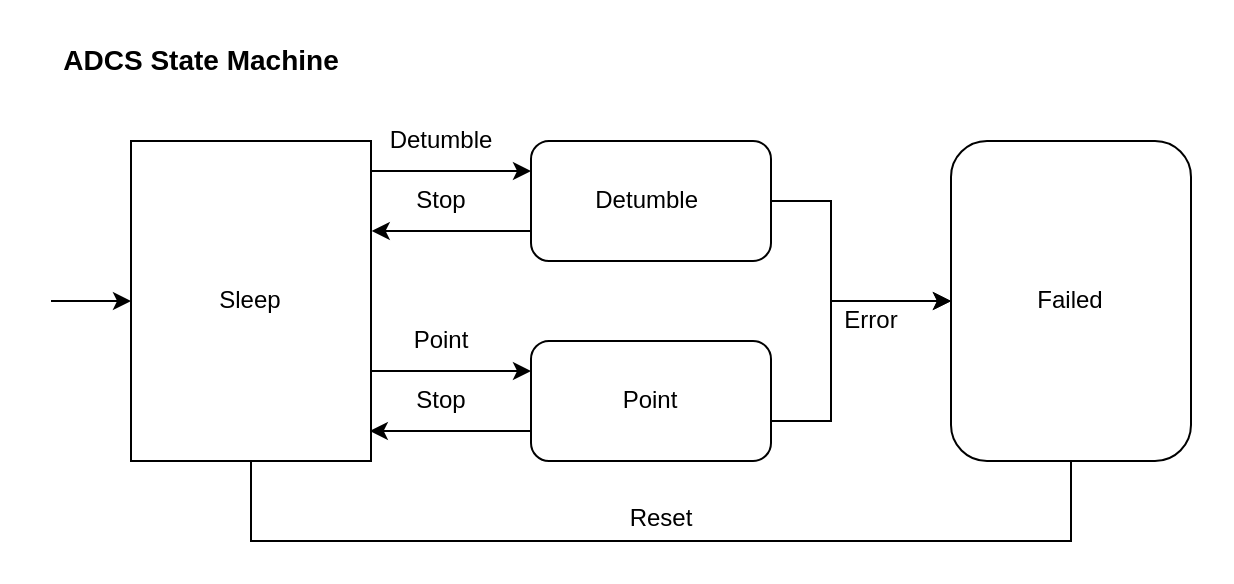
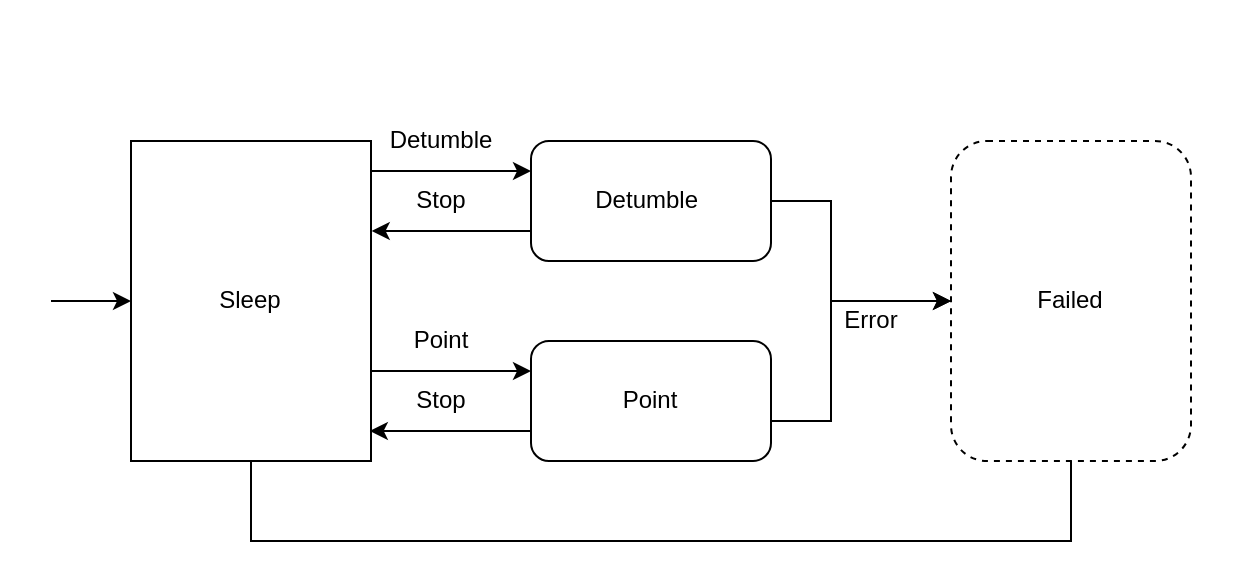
(201, 61) -> none
(1071, 301) -> (1071, 301)
(661, 519) -> none
